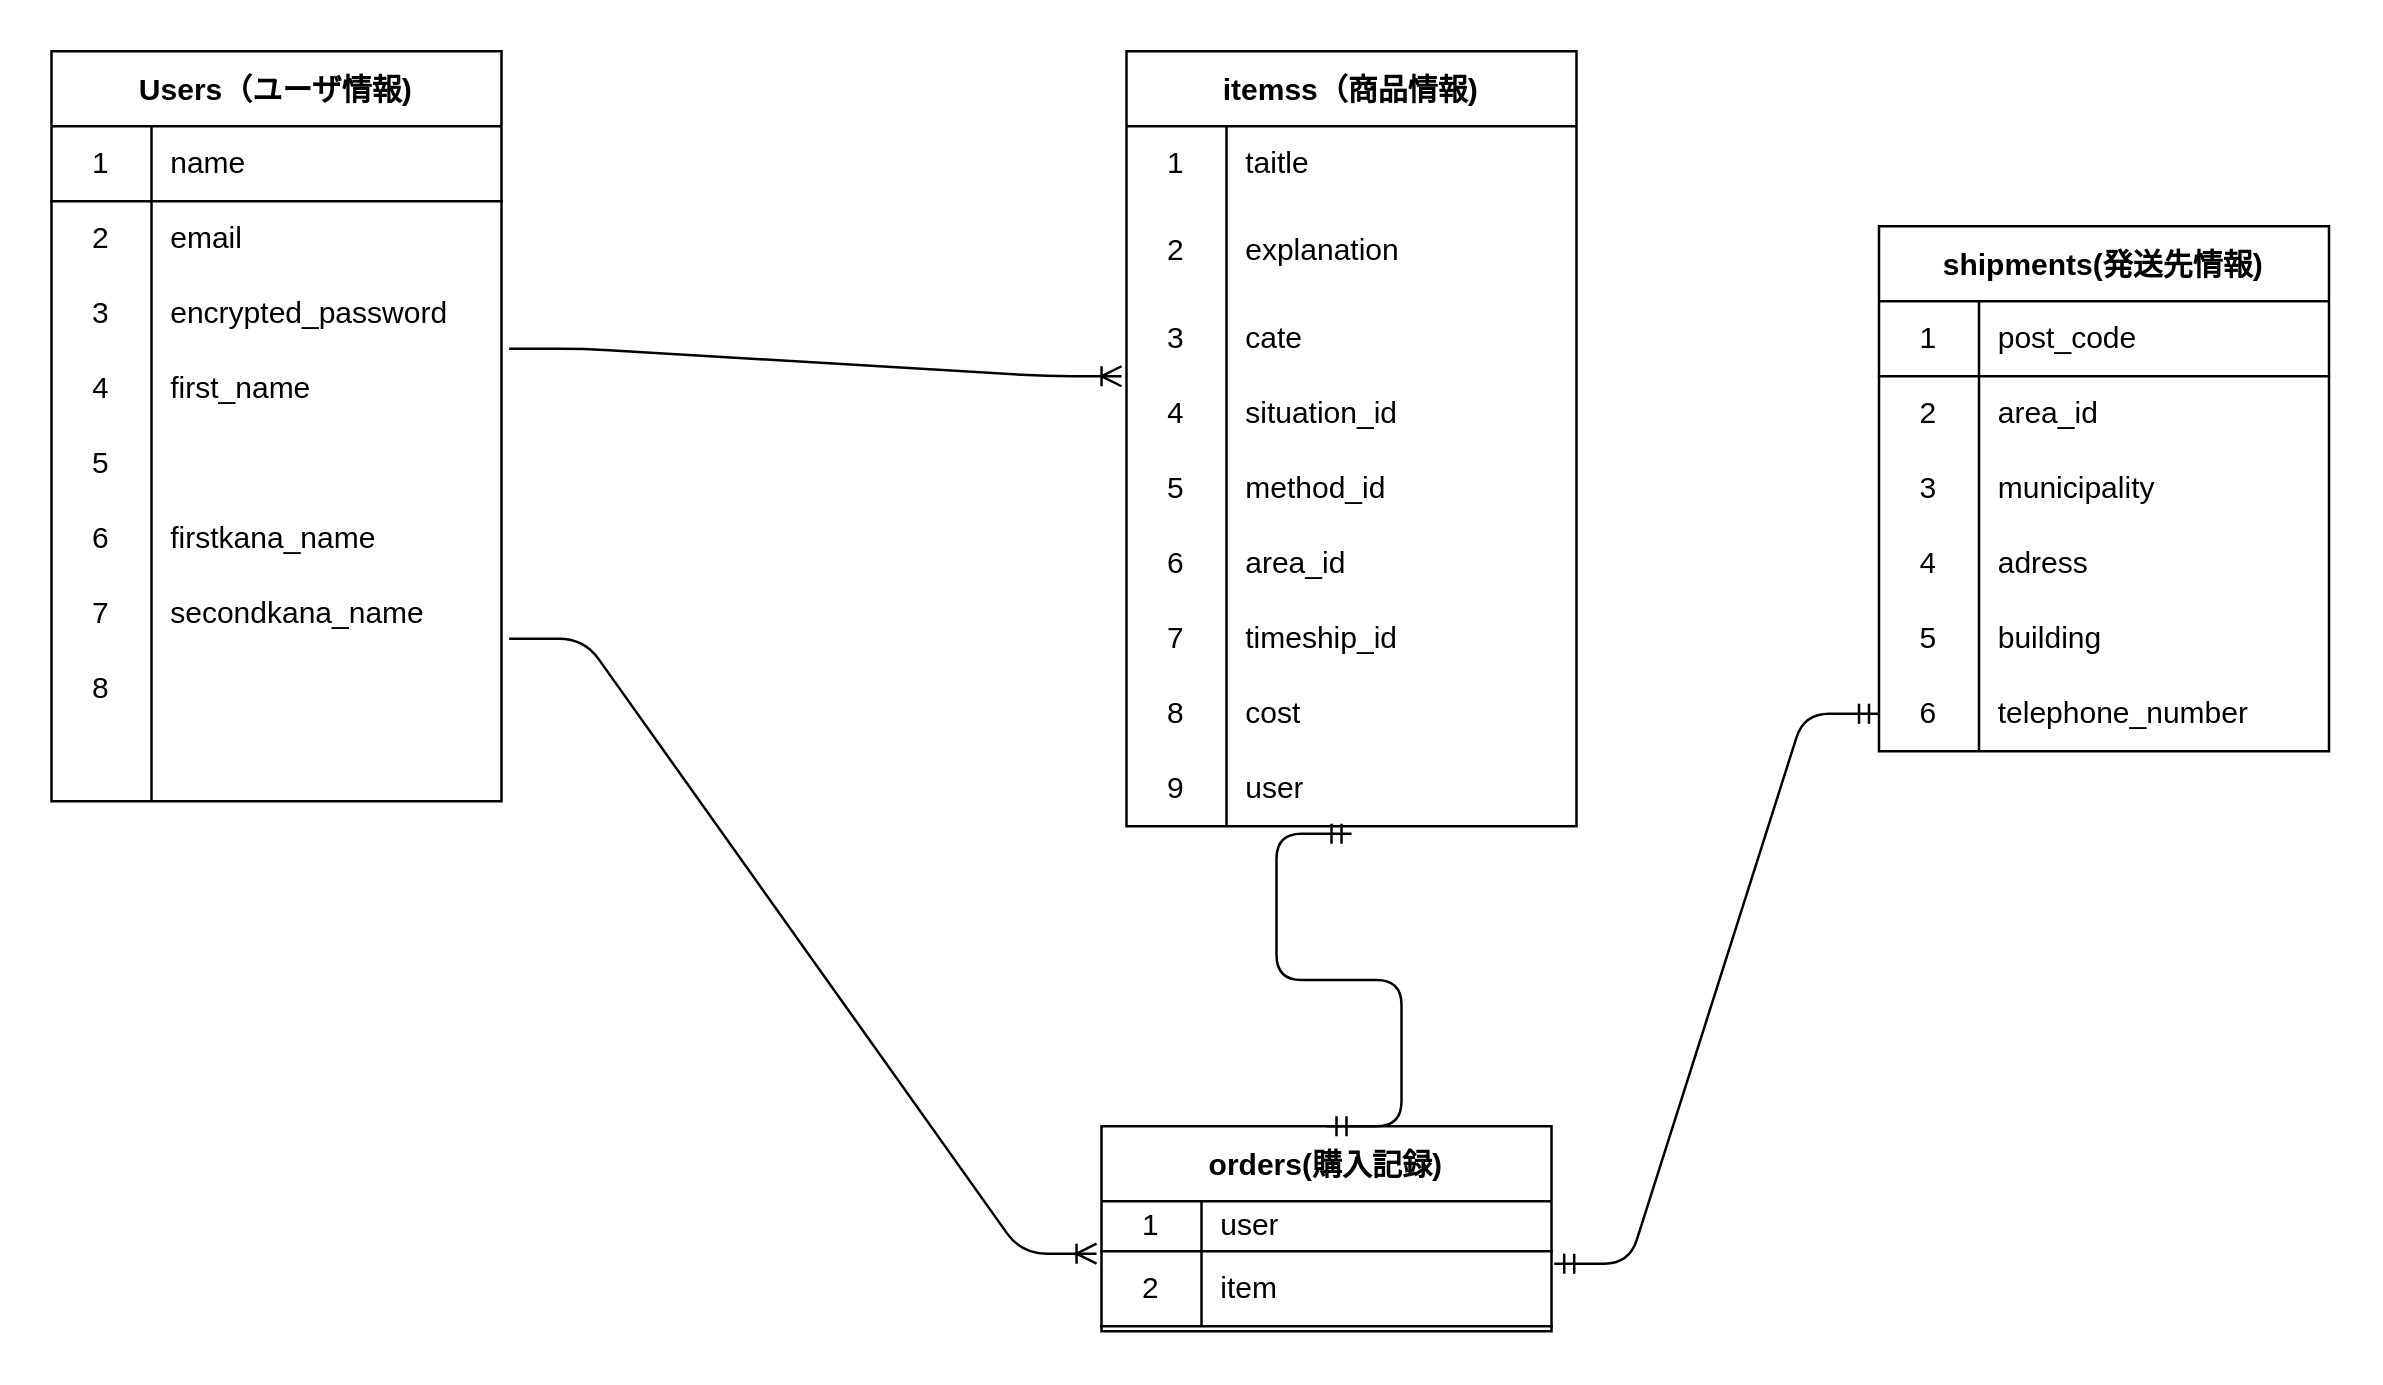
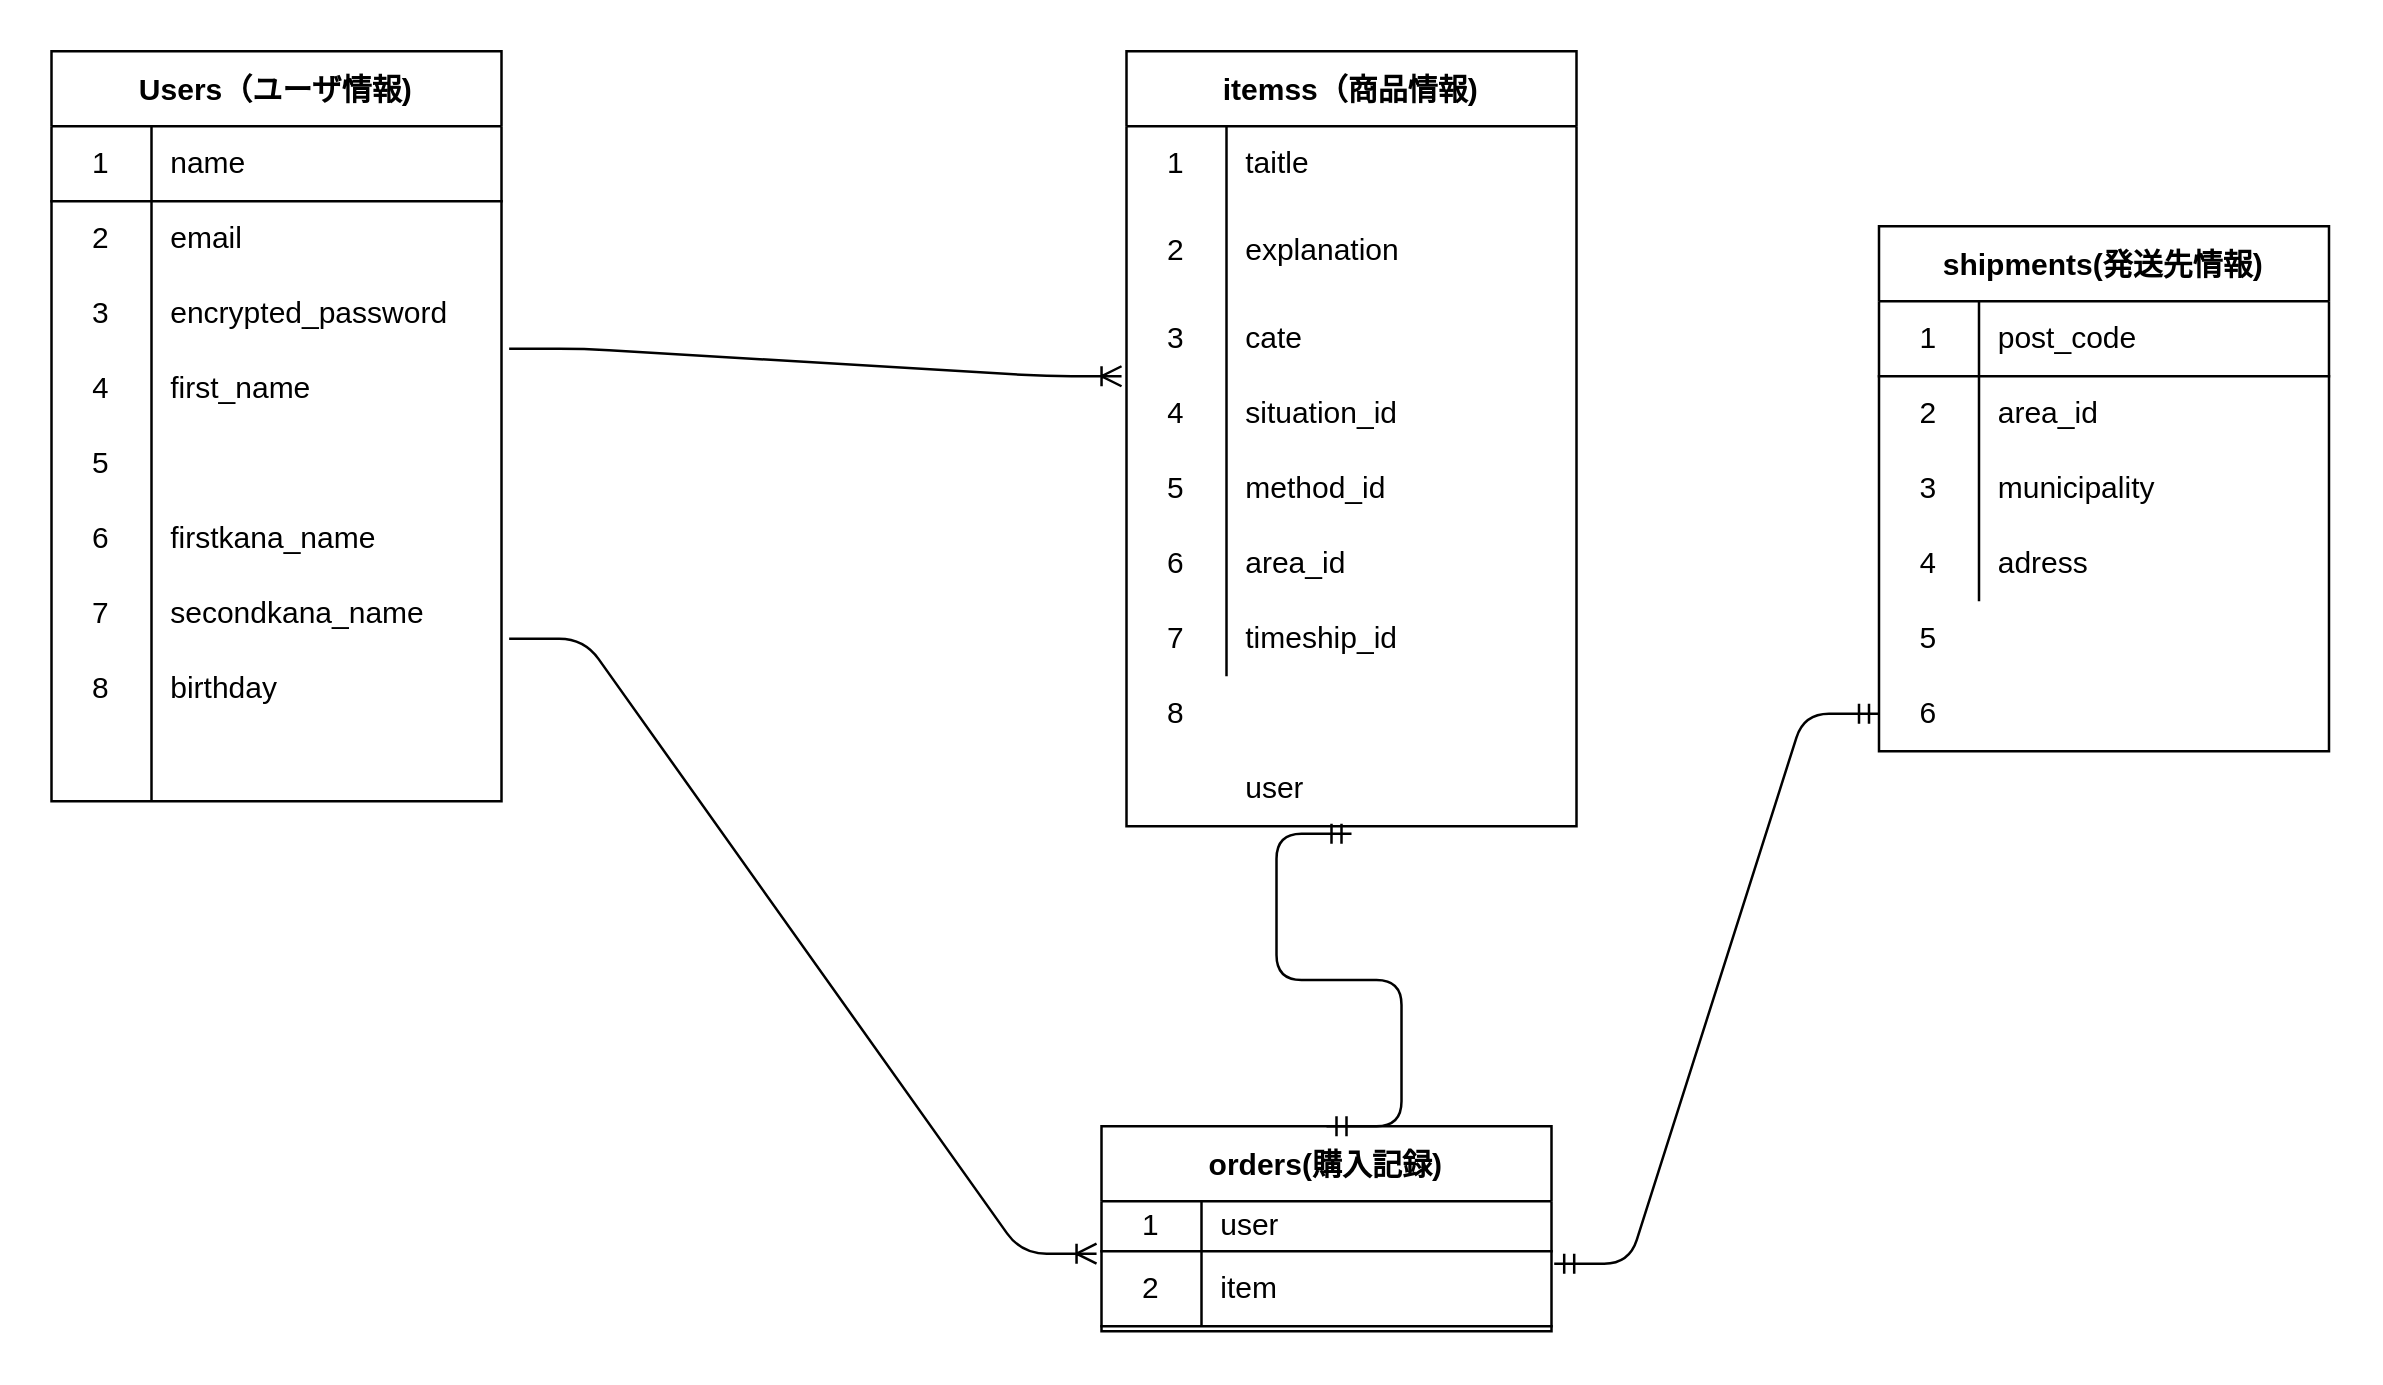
(2154, 639) -> none
none -> (326, 689)
(1401, 714) -> none
(2154, 714) -> none
(1176, 789) -> none
